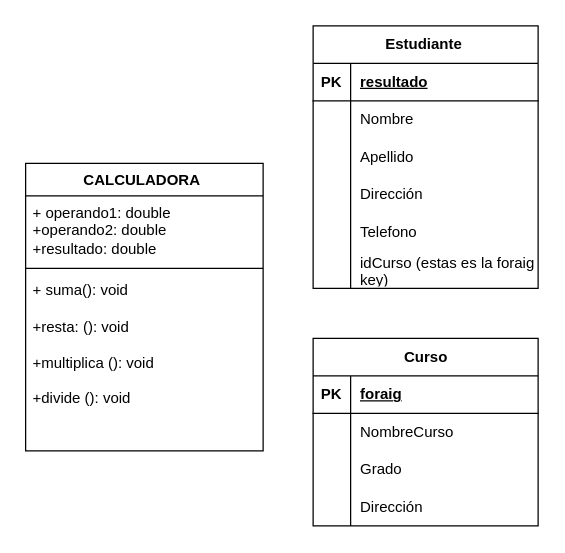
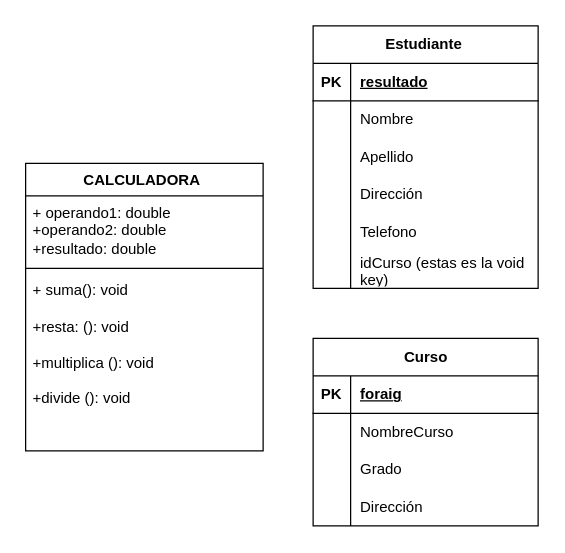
(449, 269) -> (449, 269)
